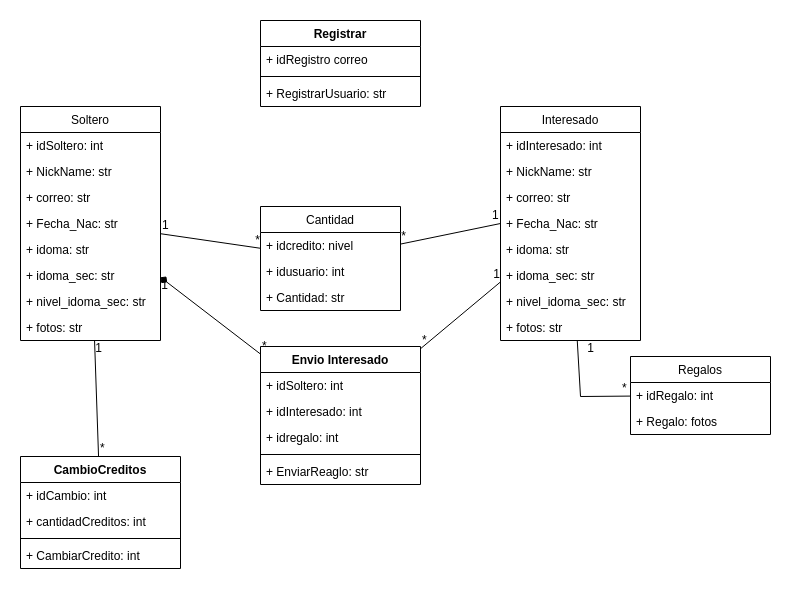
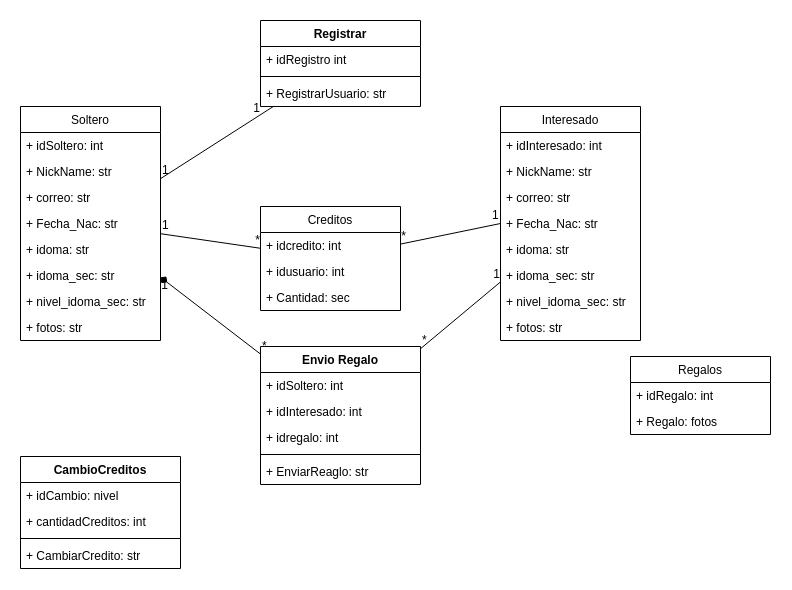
(324, 60) -> (312, 60)
none -> (216, 143)
(330, 220) -> (330, 220)
(316, 246) -> (310, 246)
(310, 298) -> (310, 298)
(340, 360) -> (340, 360)
(580, 394) -> none
(97, 399) -> none
(67, 496) -> (72, 496)
(87, 556) -> (89, 556)
